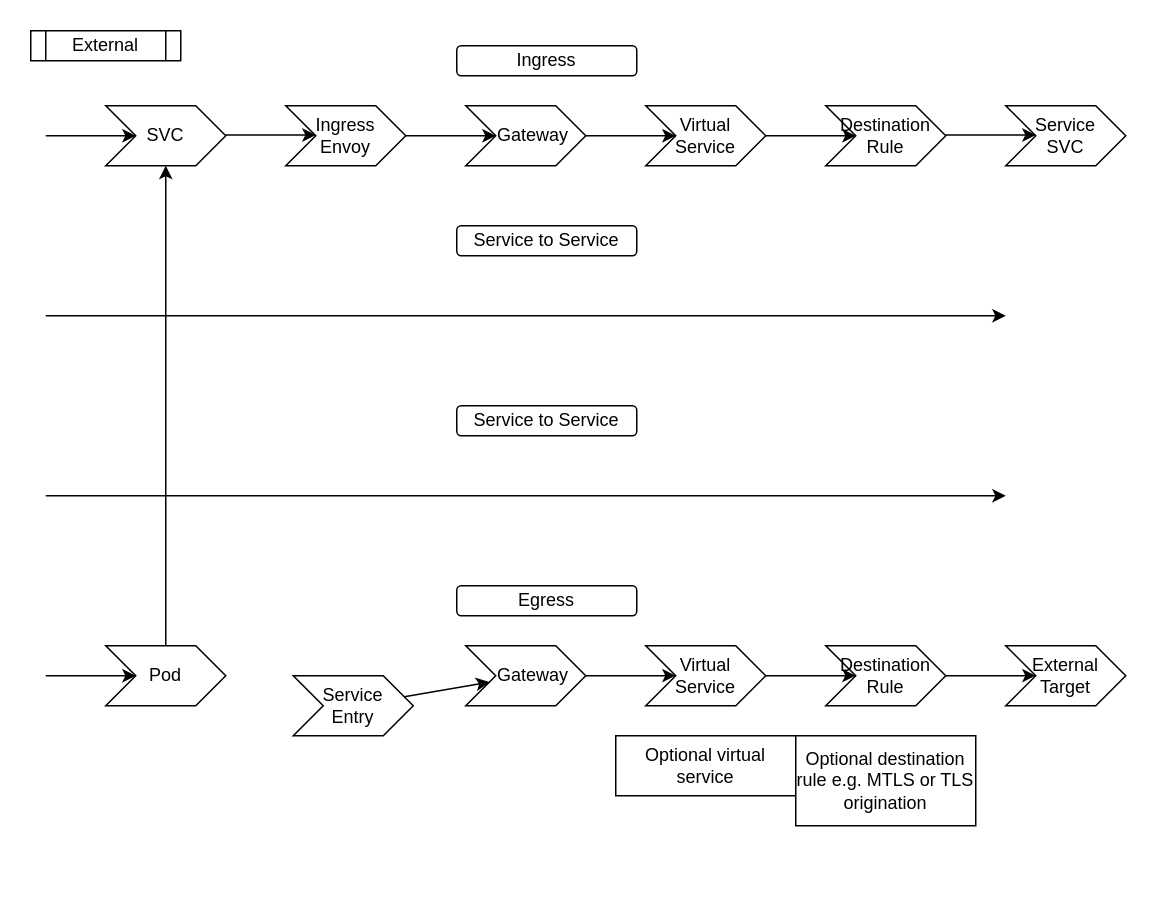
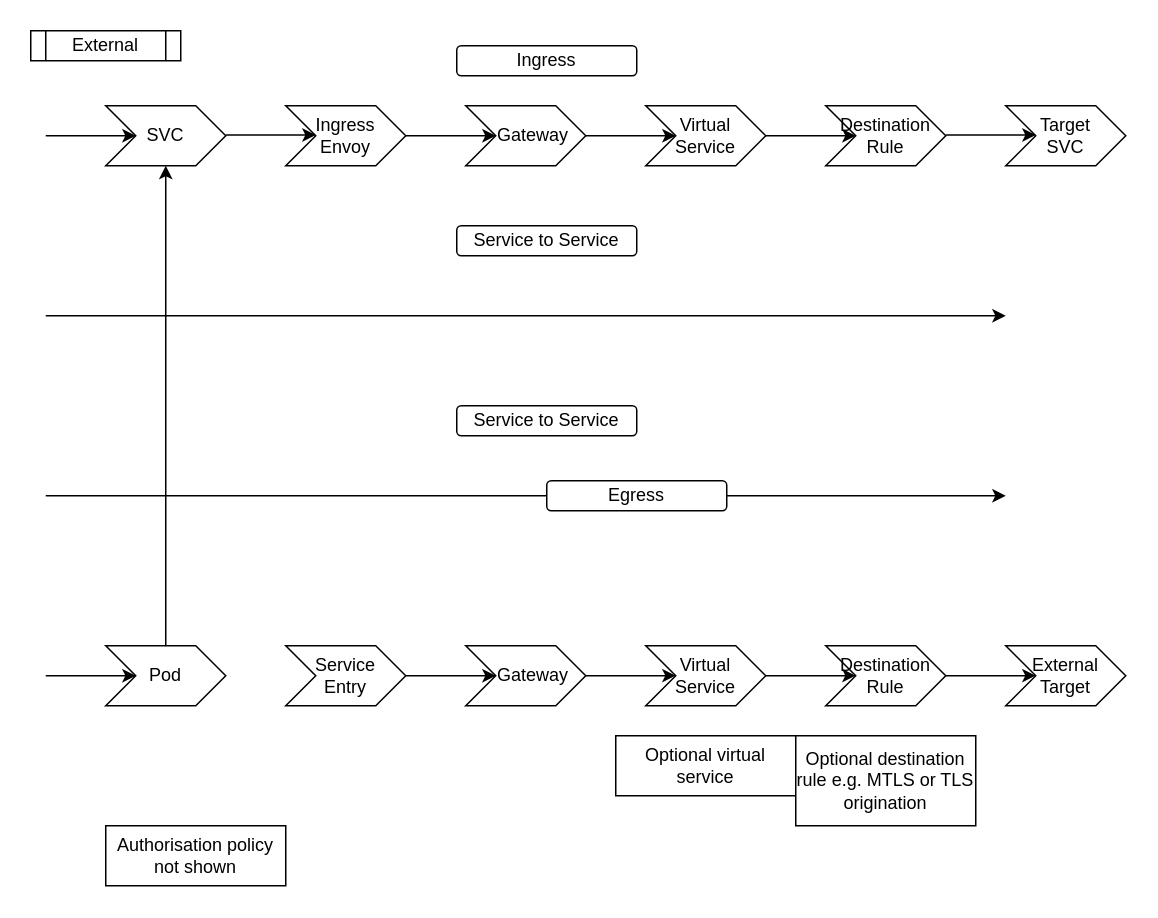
(1066, 136) -> (1066, 136)
(547, 601) -> (637, 496)
(353, 706) -> (346, 676)
none -> (196, 856)
